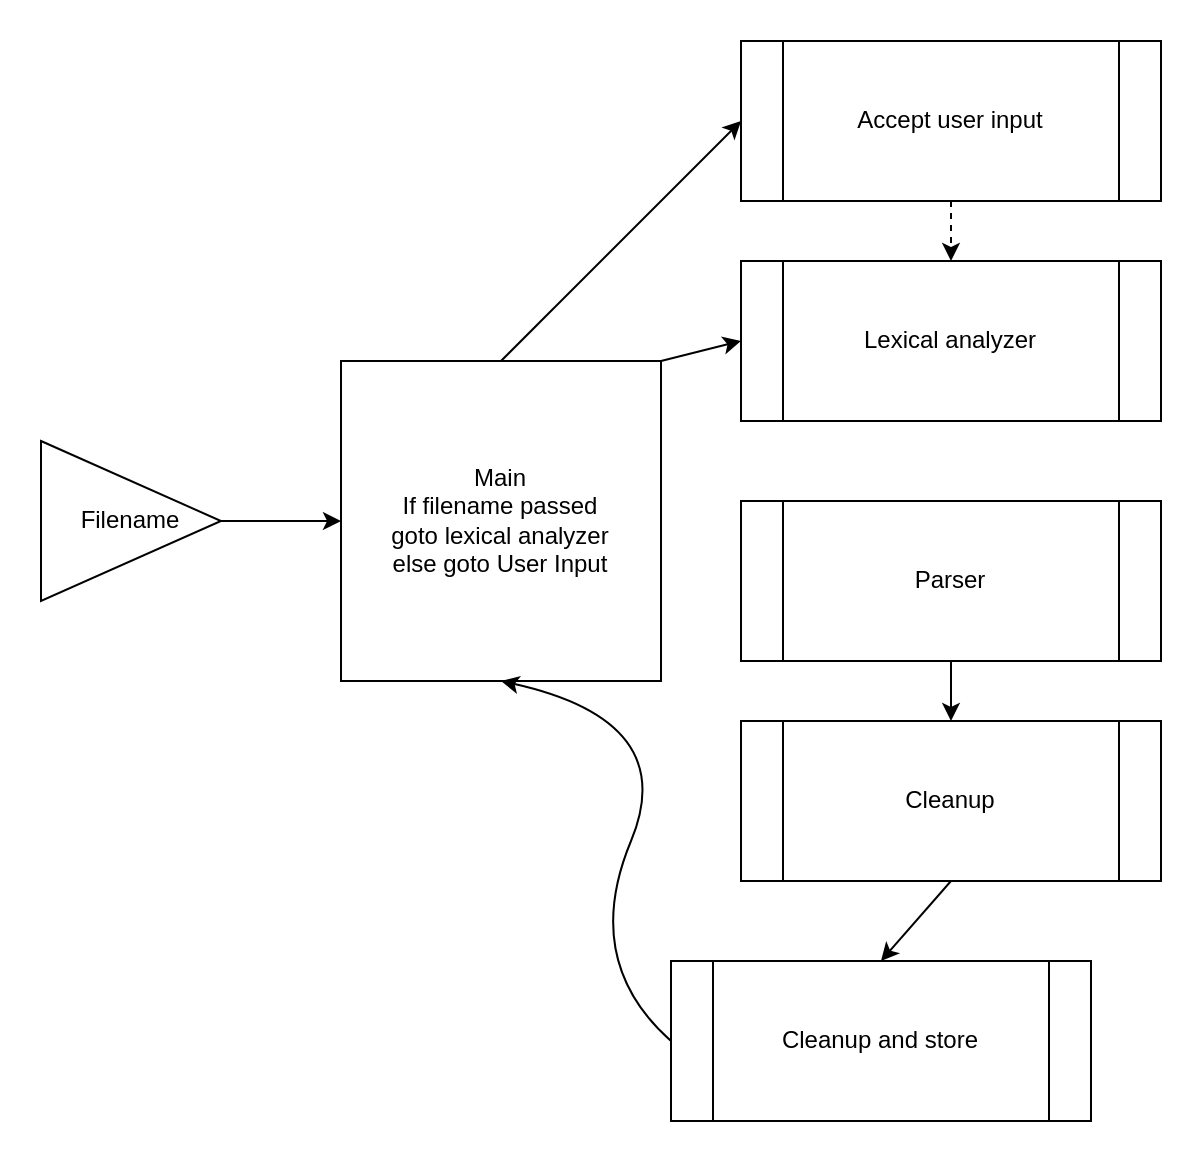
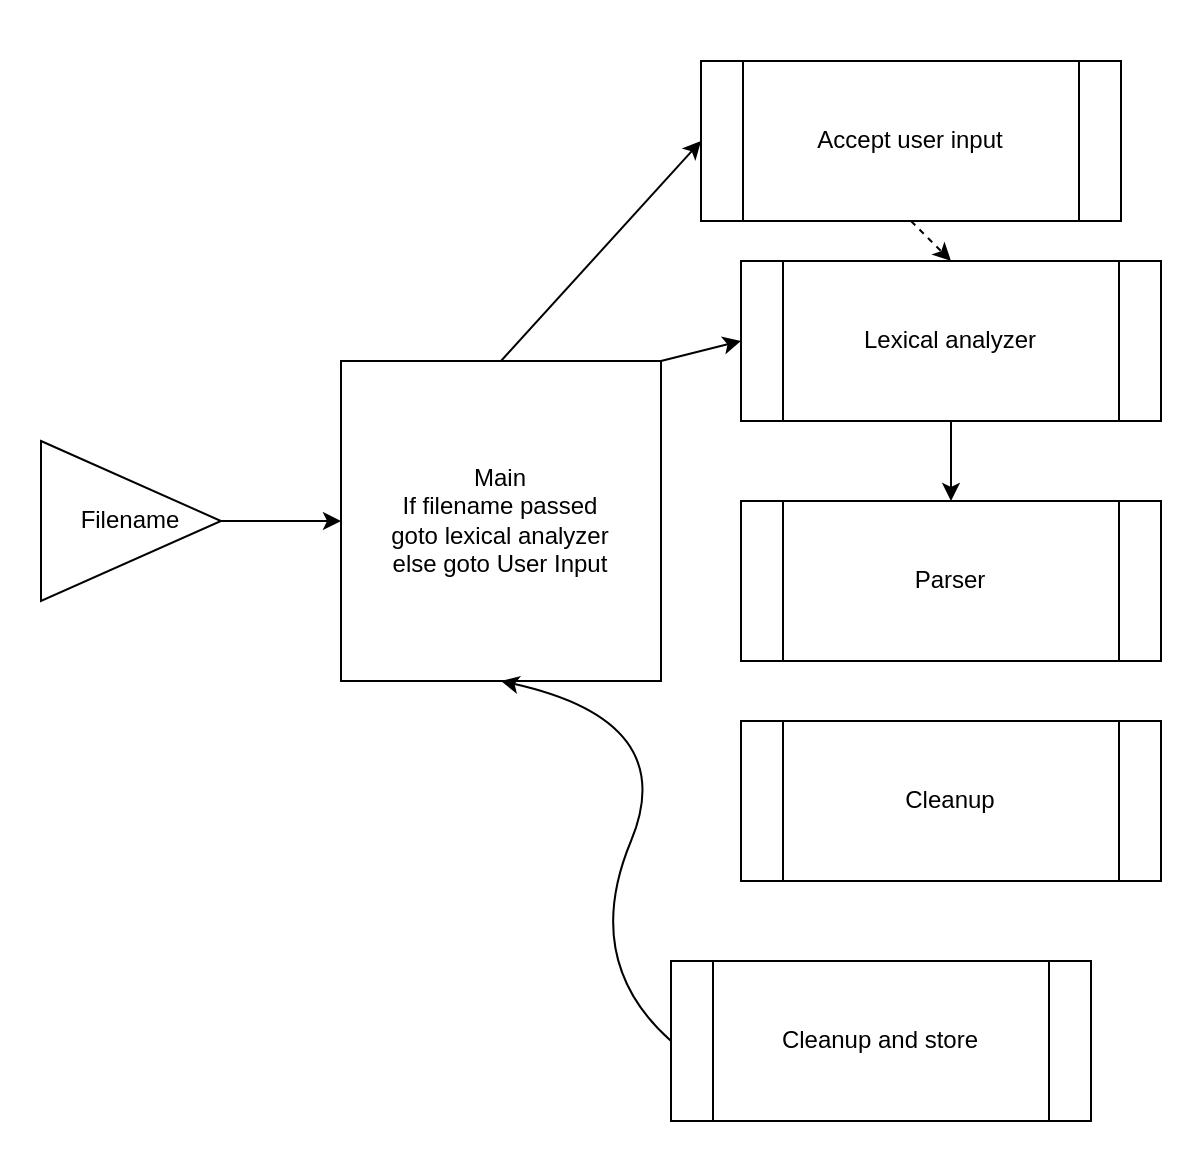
(951, 121) -> (911, 141)
none -> (951, 454)
(951, 684) -> none
(921, 916) -> none
